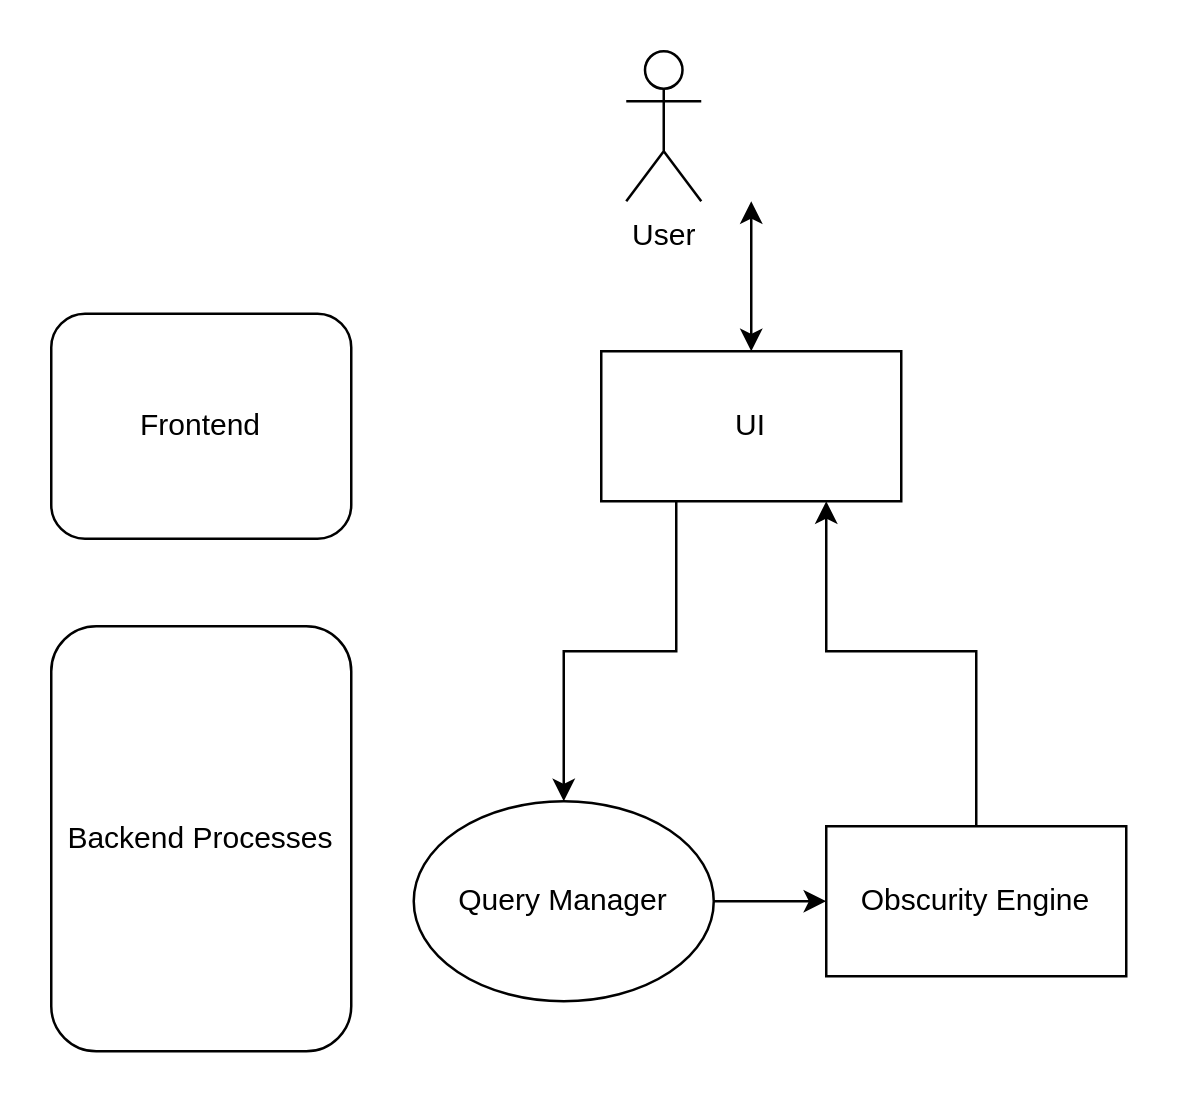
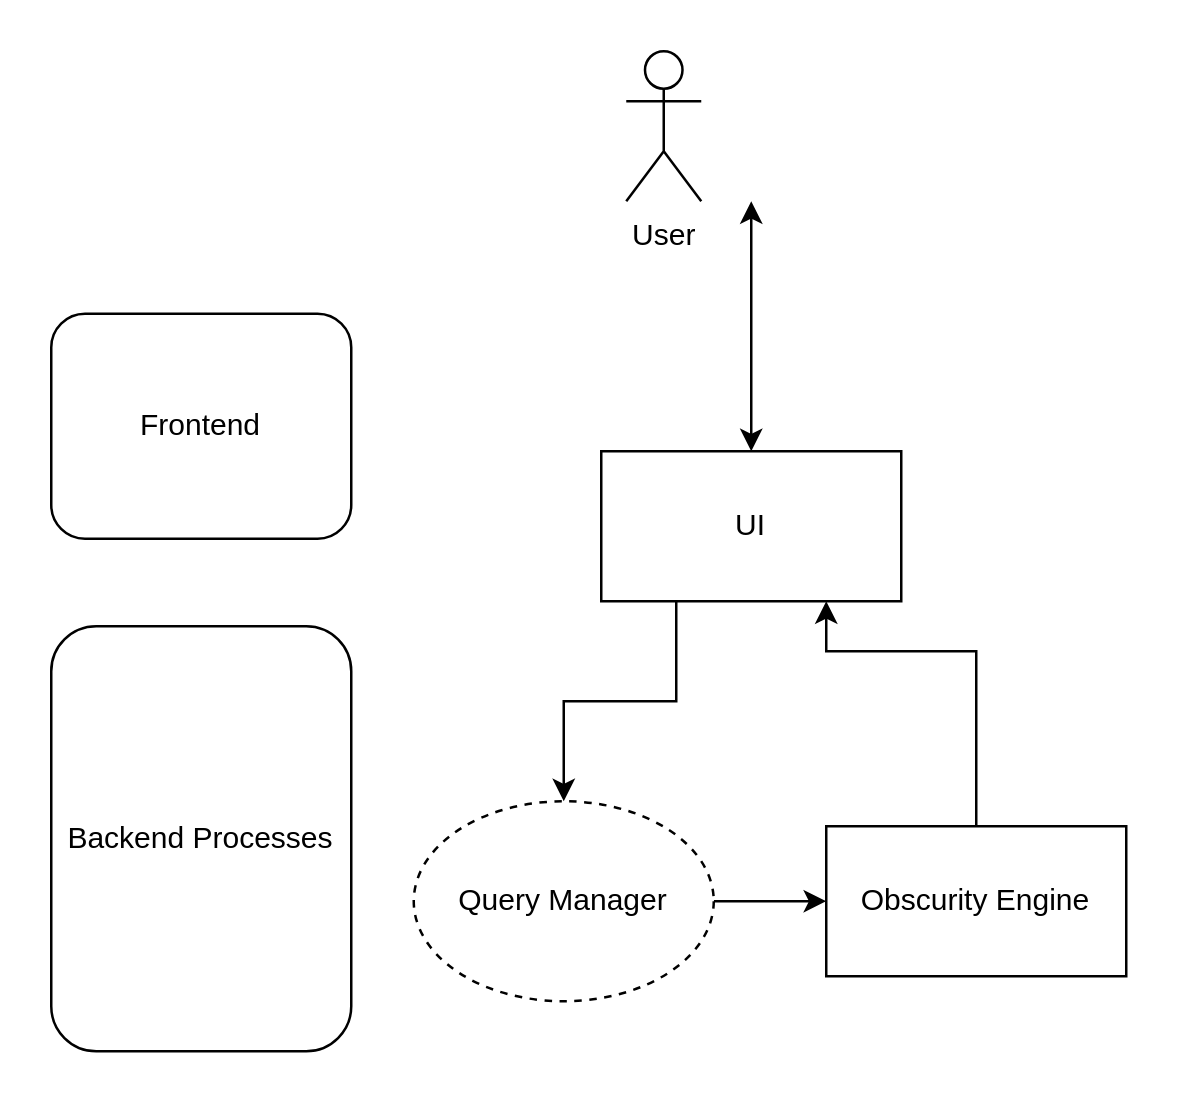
(751, 426) -> (751, 526)
(564, 901) -> (564, 901)
